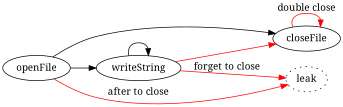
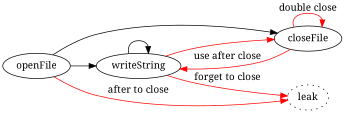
none -> (240, 66)
